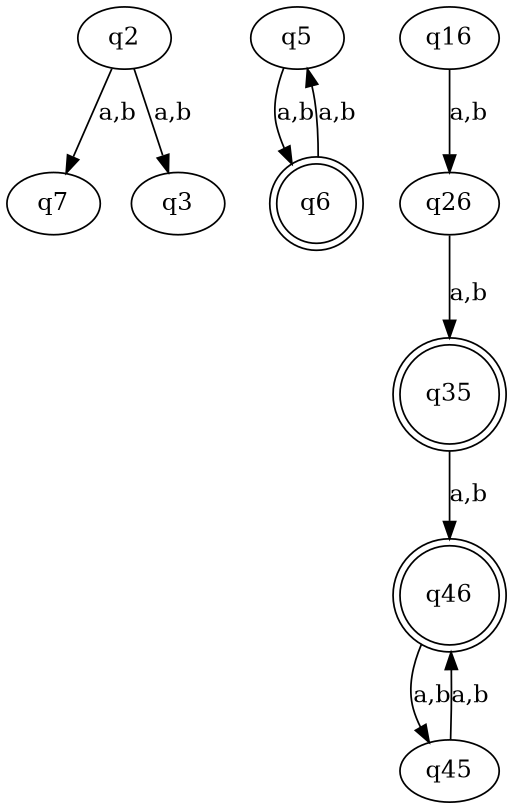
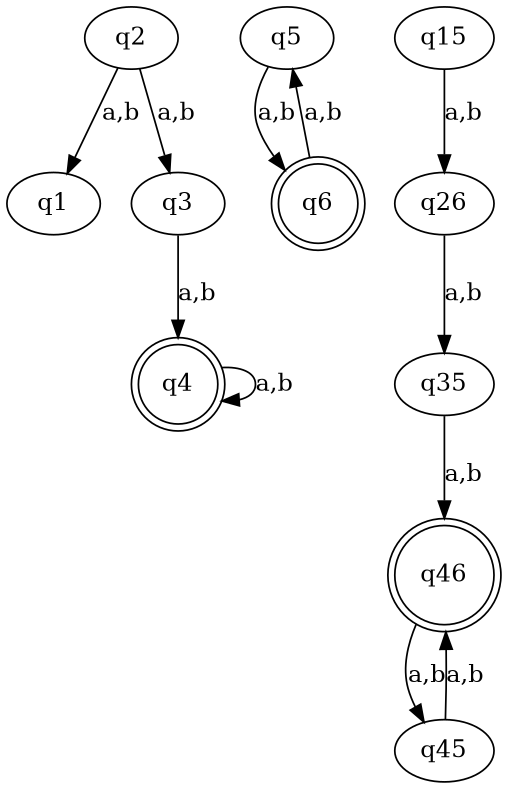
(450, 38) -> (444, 38)
(54, 204) -> (54, 204)
none -> (178, 384)
(450, 394) -> (444, 384)
